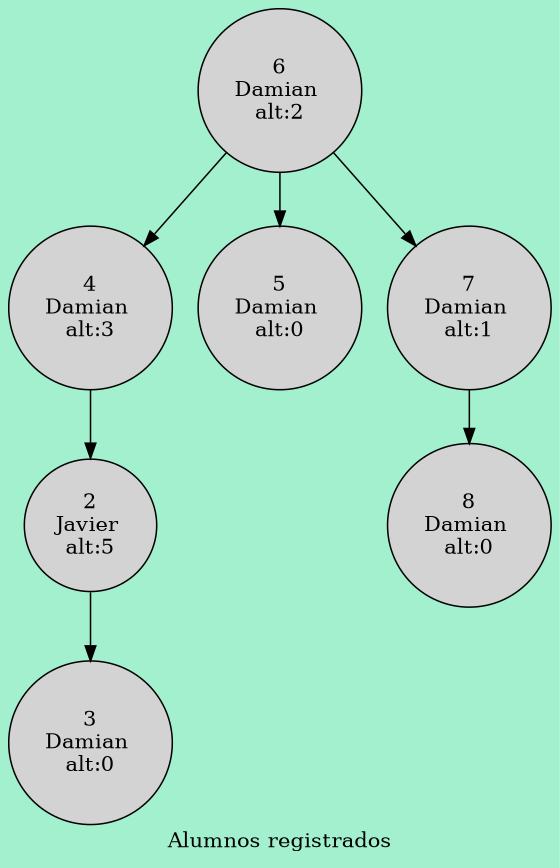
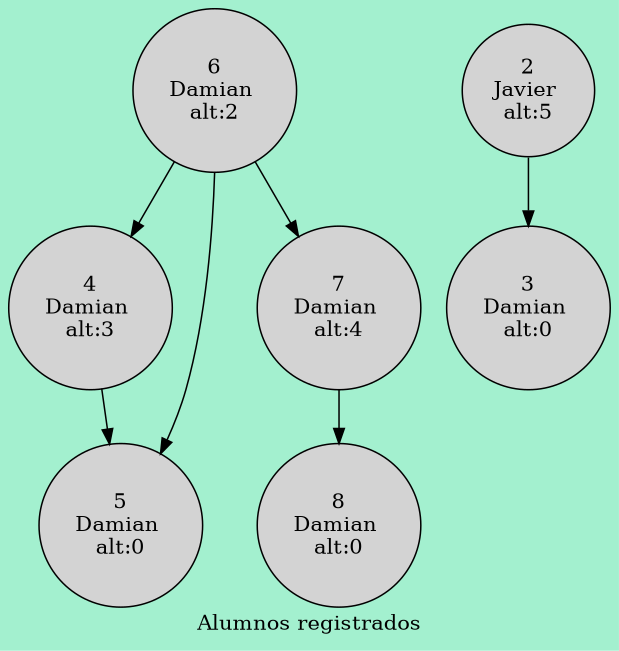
(469, 308) -> (339, 308)
(91, 416) -> (105, 409)
